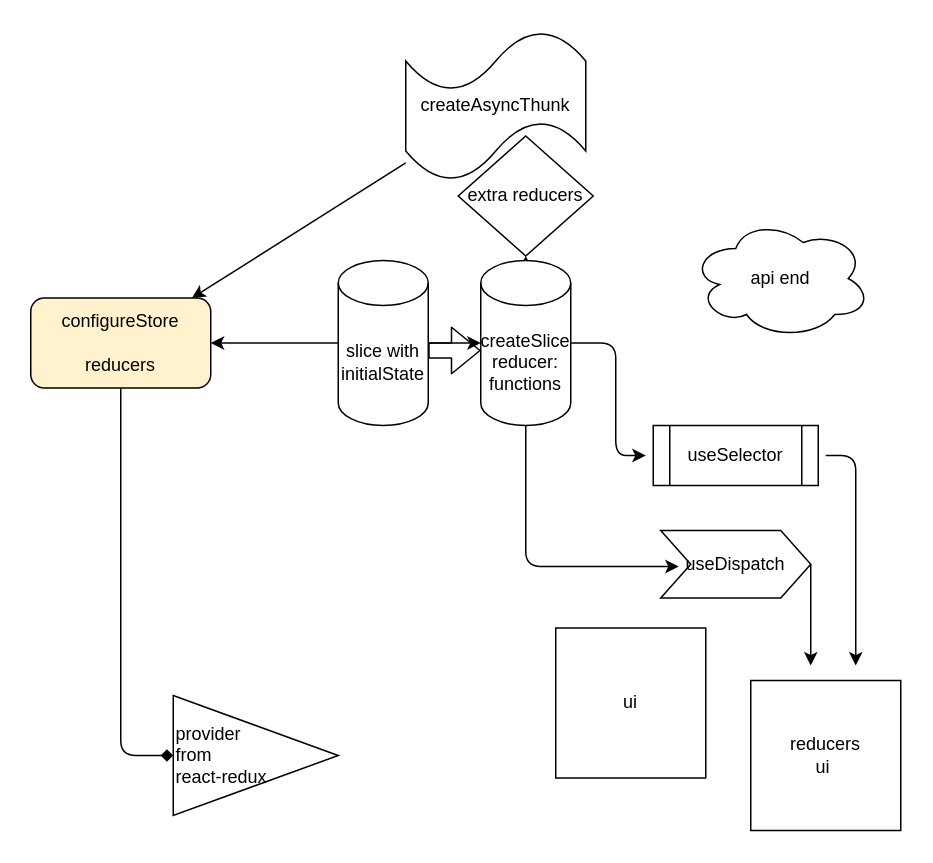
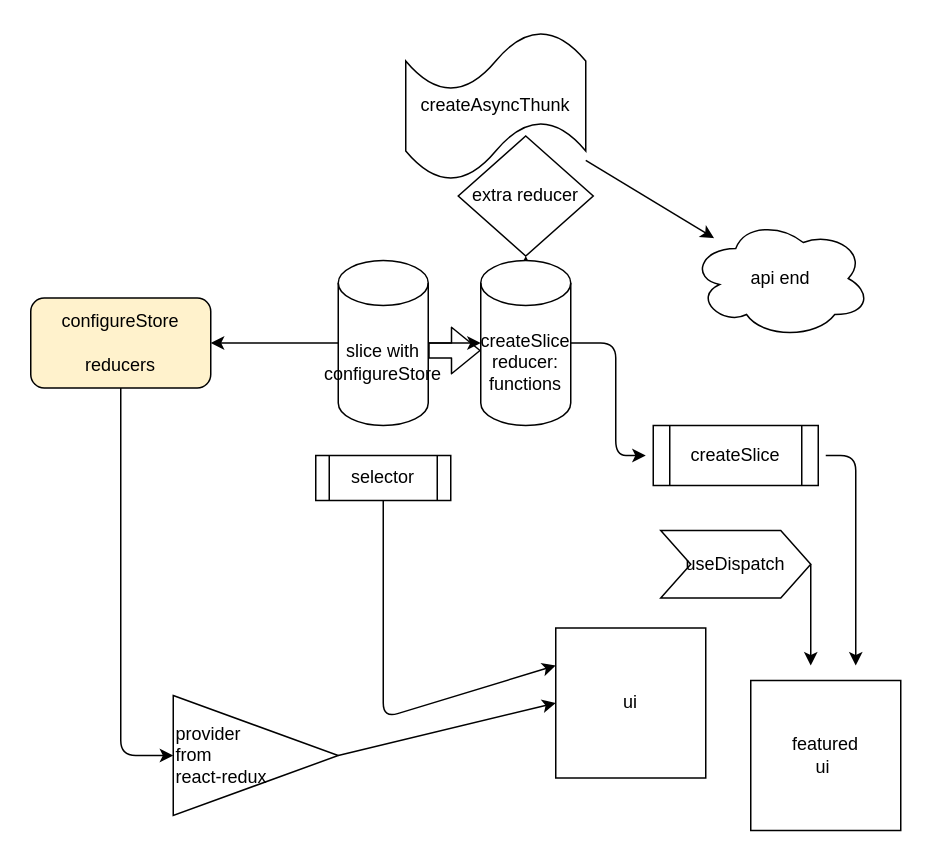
(526, 196) -> (526, 196)
(303, 227) -> (646, 197)
(383, 362) -> (383, 362)
(736, 455) -> (736, 455)
none -> (383, 478)
(530, 563) -> none
none -> (383, 687)
none -> (442, 730)
(161, 755) -> (162, 755)
(826, 755) -> (826, 755)
